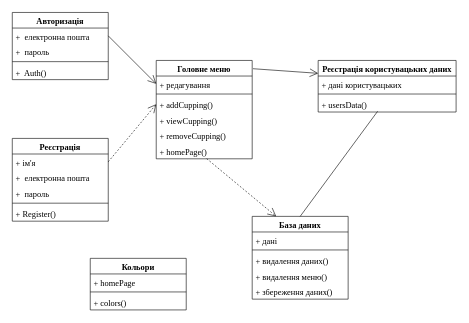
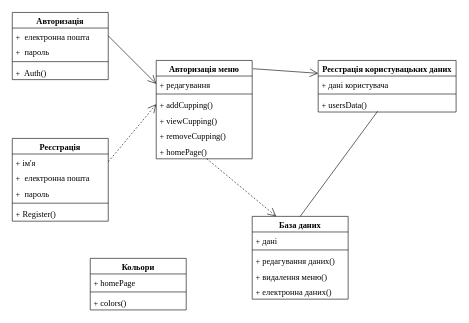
(204, 69) -> (204, 69)
(369, 85) -> (362, 85)
(298, 261) -> (303, 261)
(300, 292) -> (300, 292)
